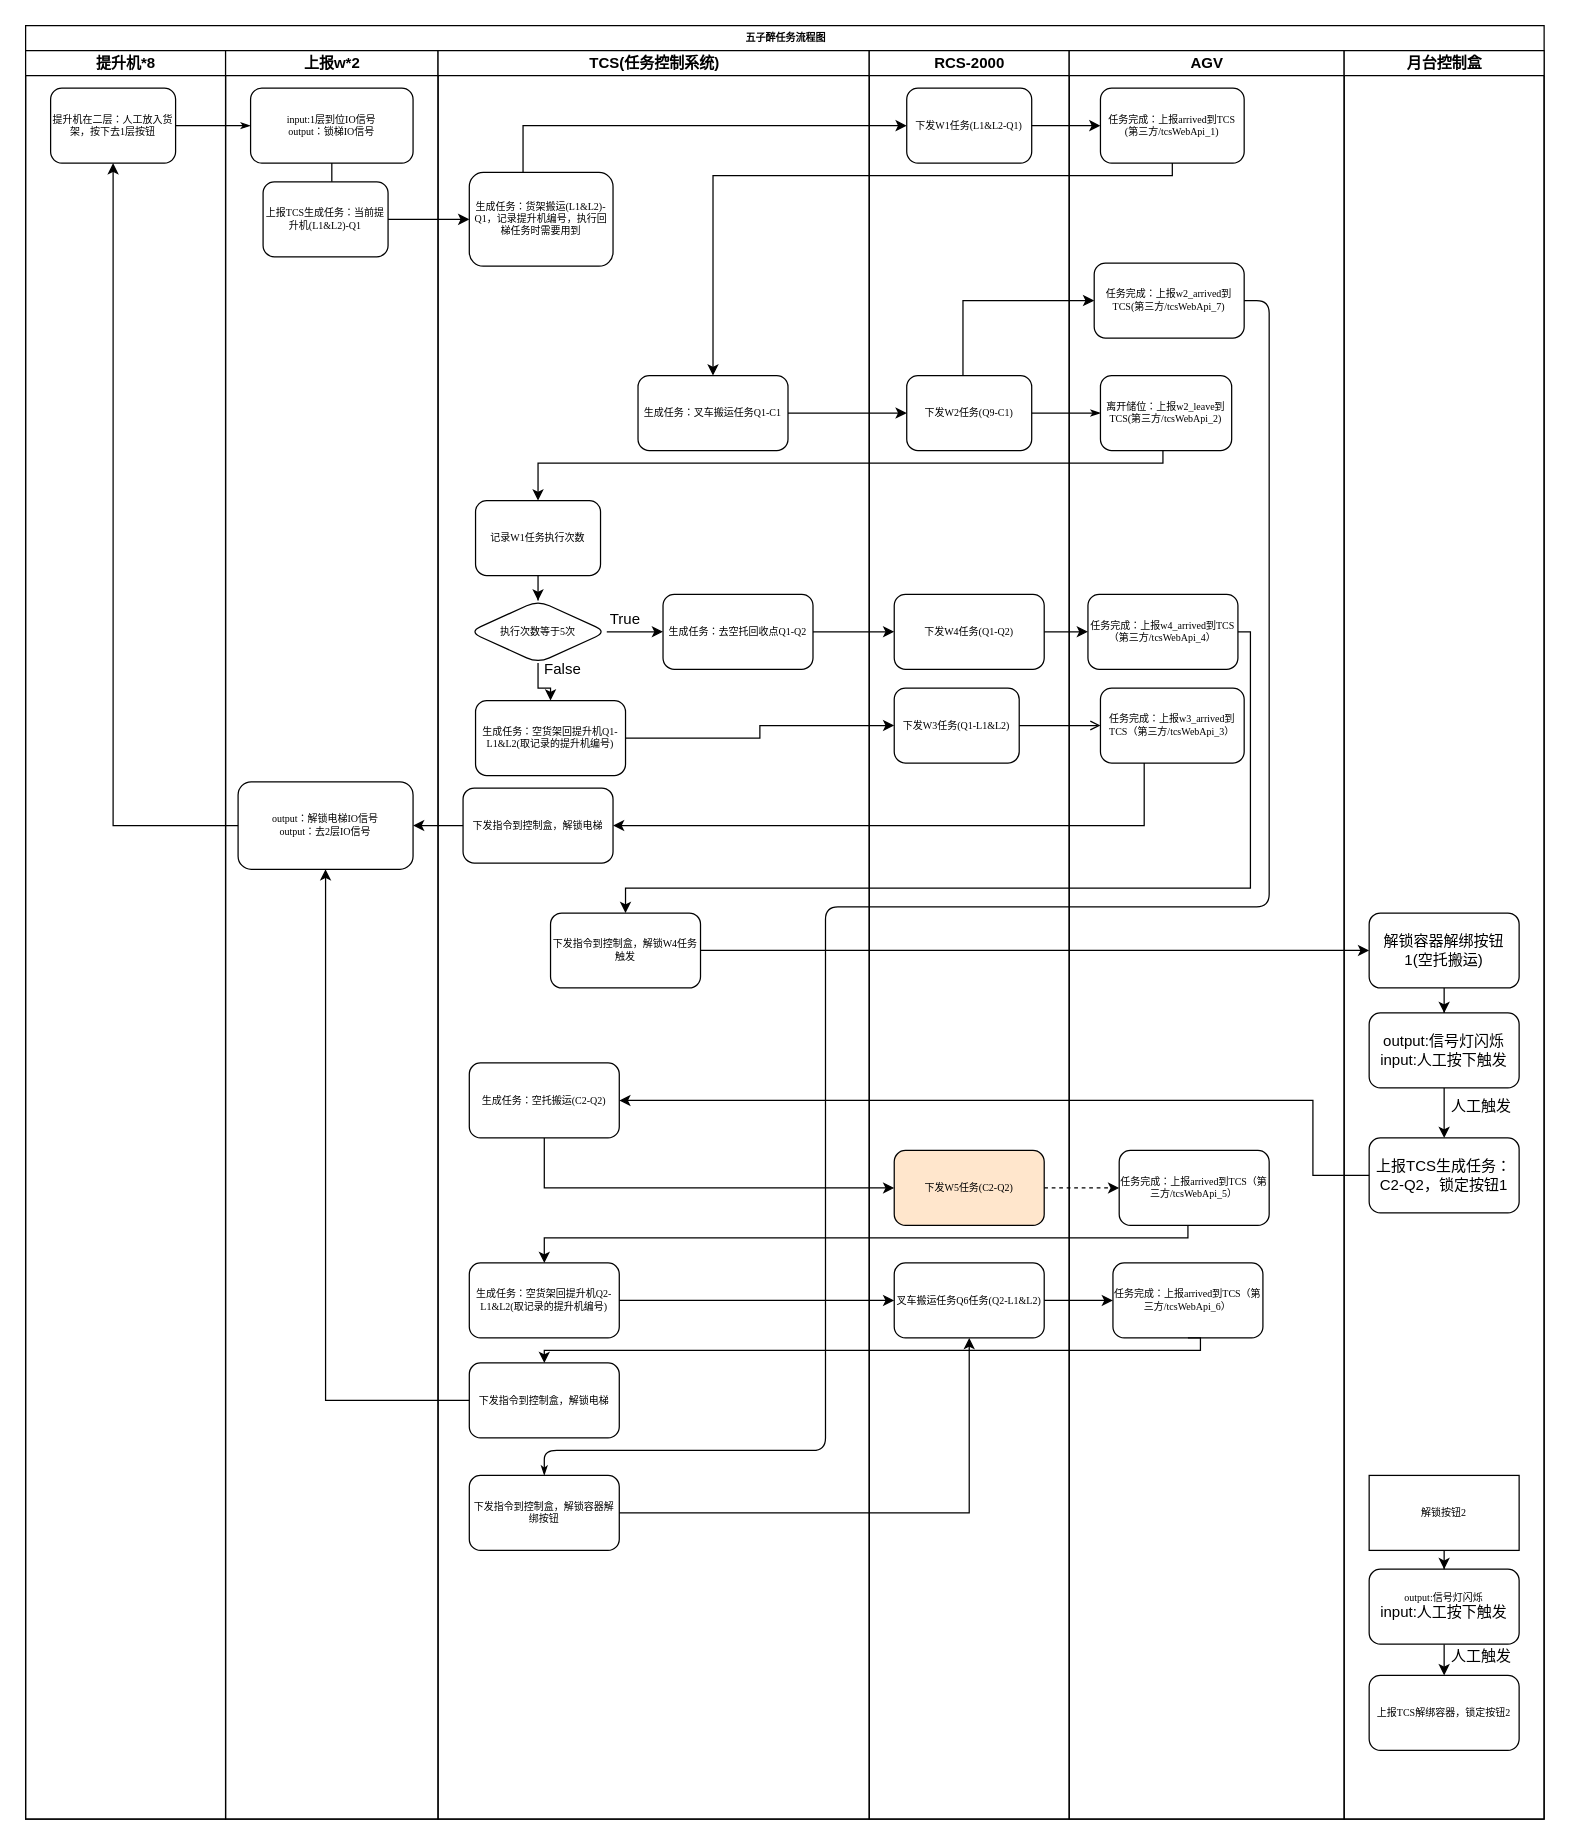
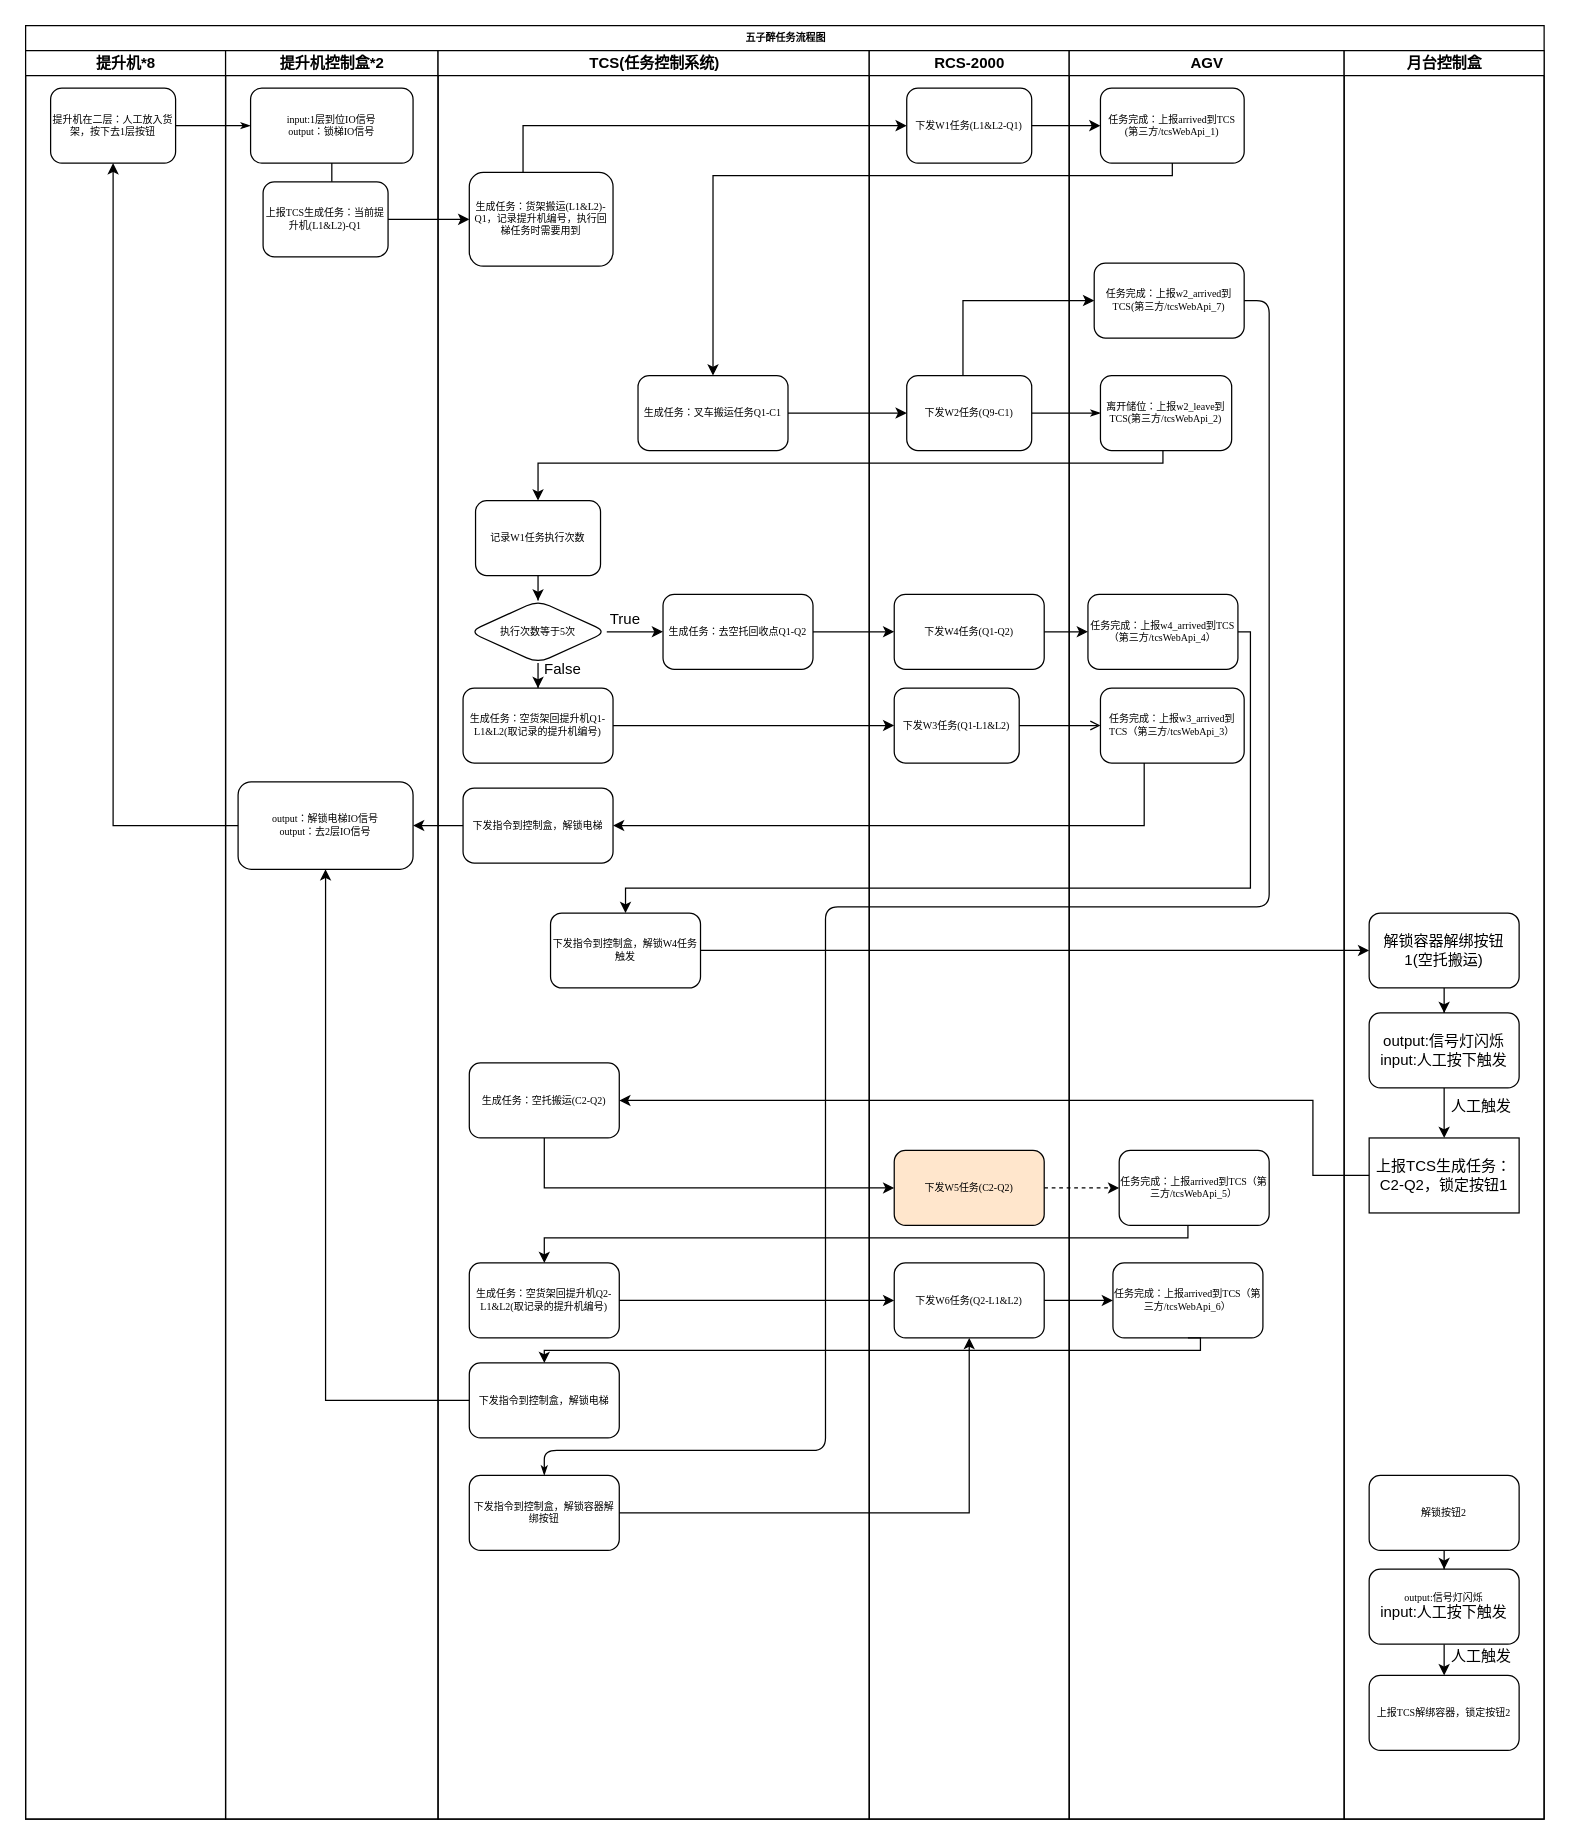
(333, 63) -> (333, 63)
(551, 738) -> (538, 726)
(1444, 1176) -> (1444, 1176)
(969, 1301) -> (969, 1301)
(1444, 1513) -> (1444, 1513)
